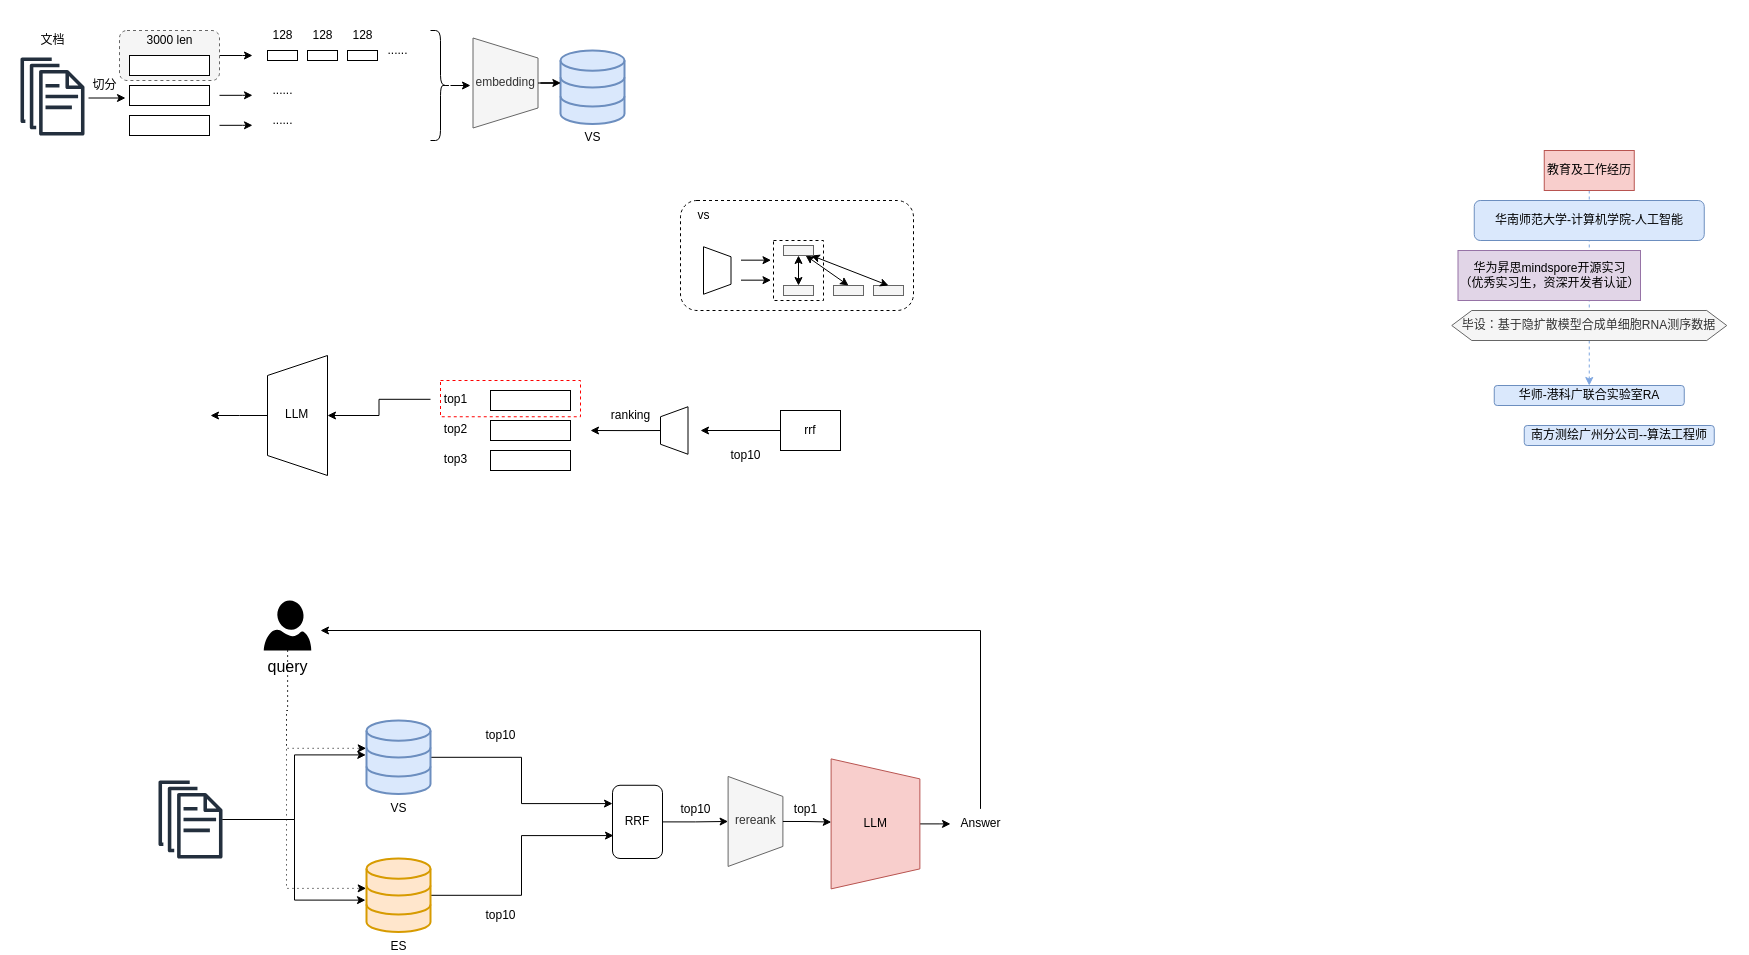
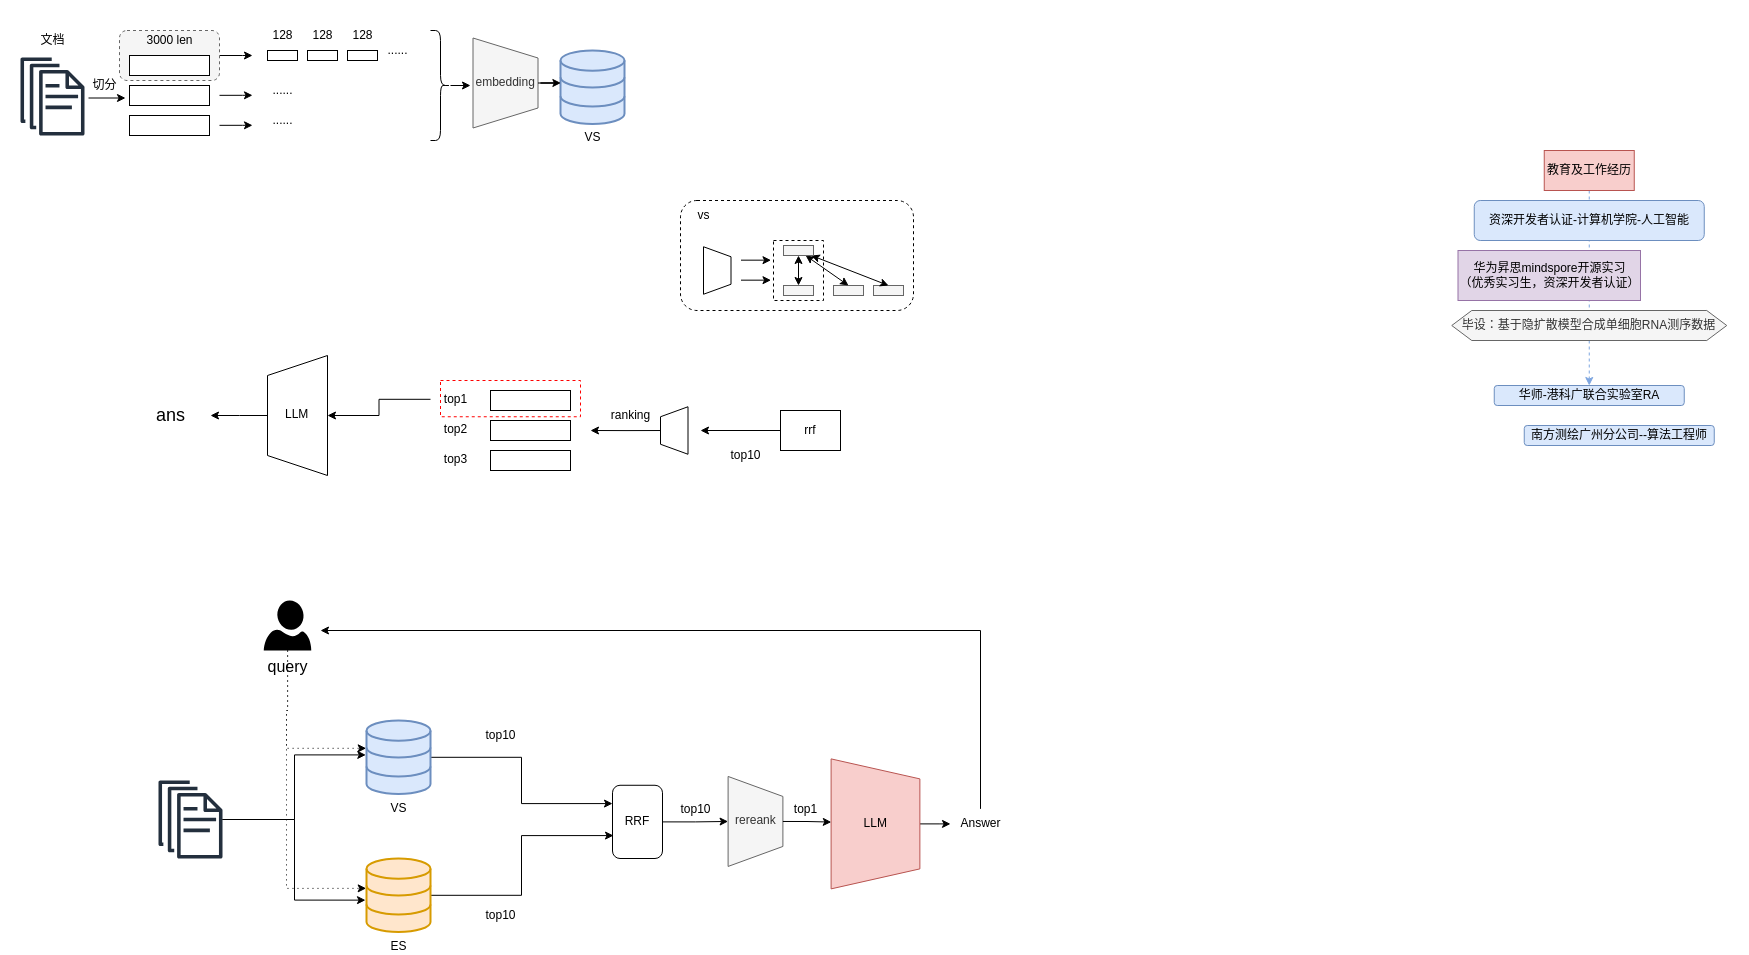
(1590, 221) -> (1590, 221)
none -> (171, 416)
